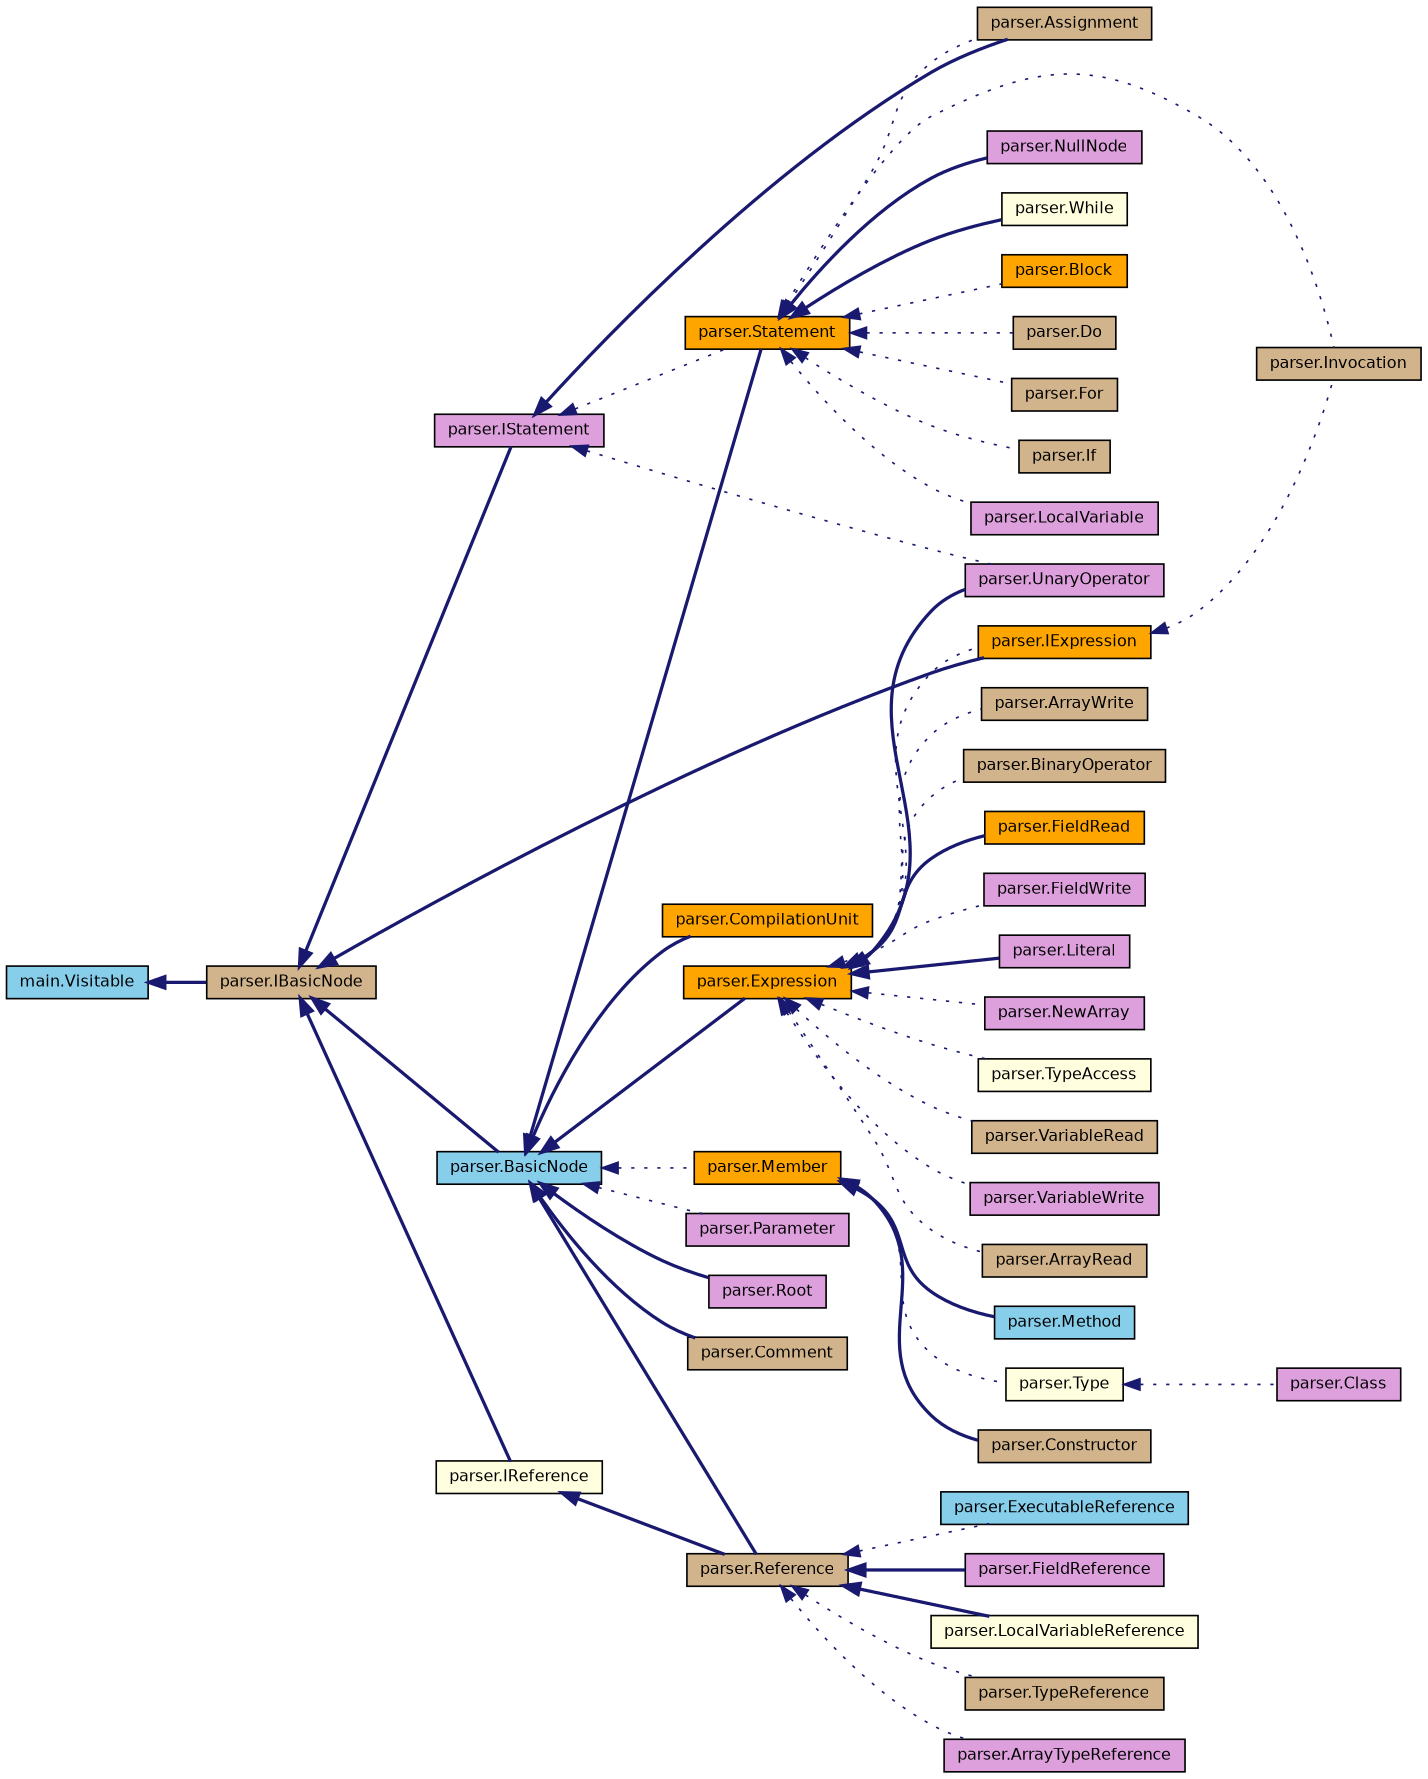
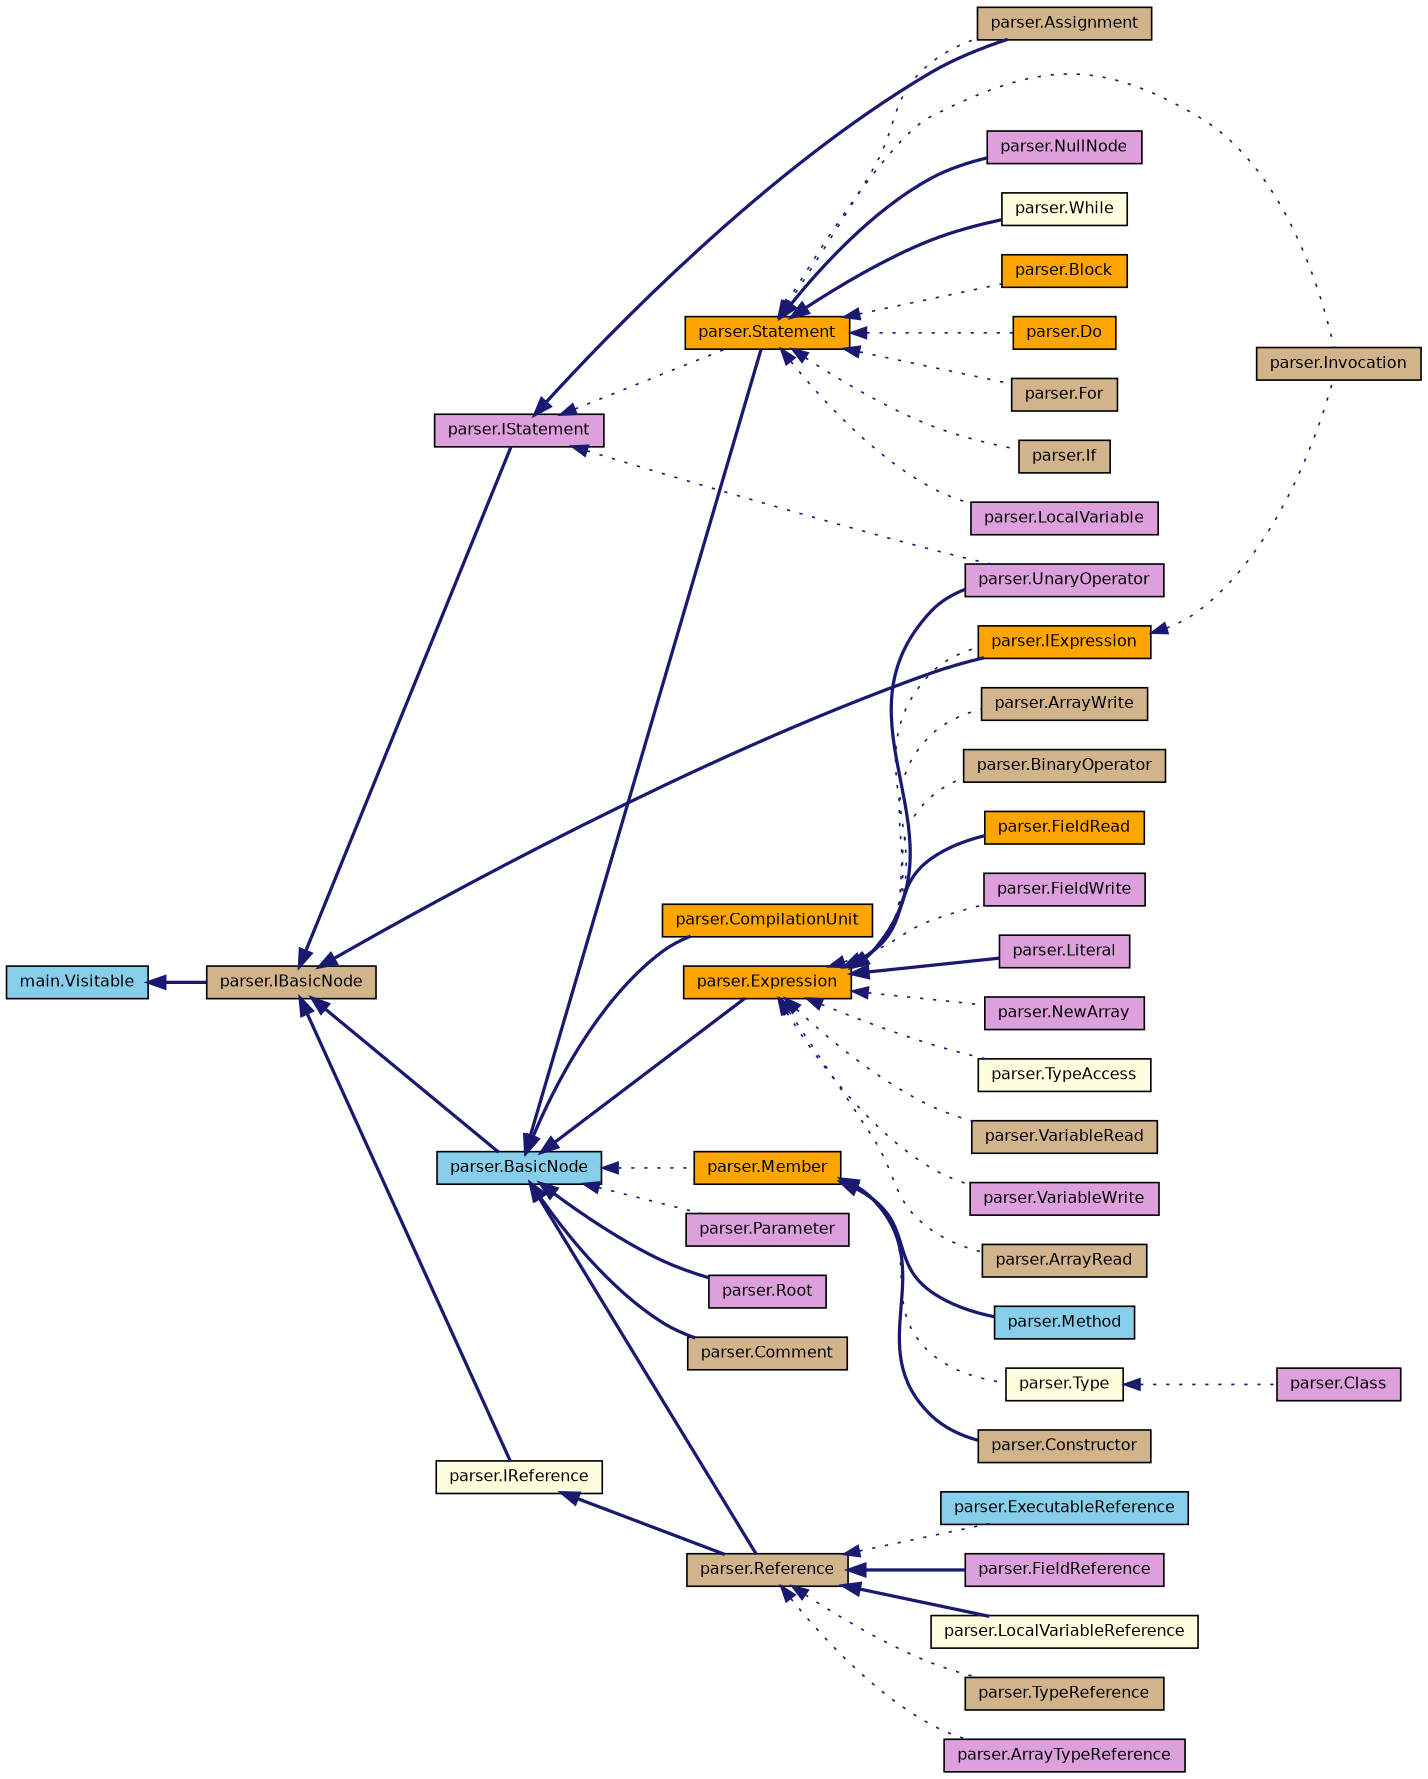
(1065, 333) -> (1065, 333)
